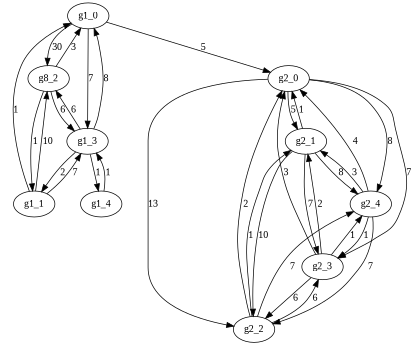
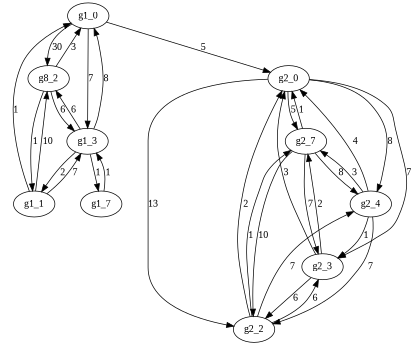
(306, 141) -> (306, 141)
(101, 204) -> (101, 204)
(344, 238) -> none
